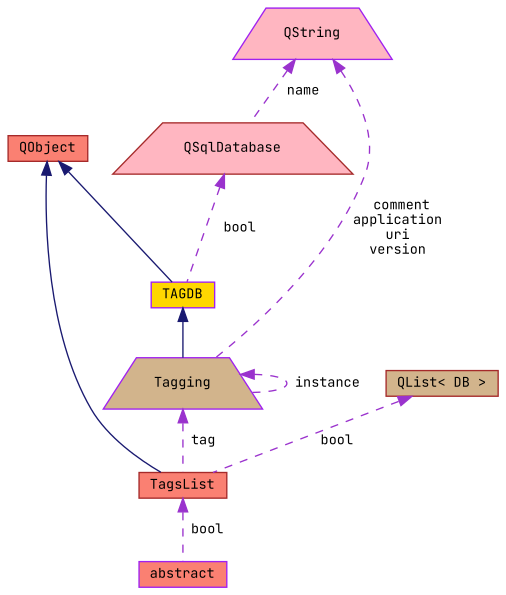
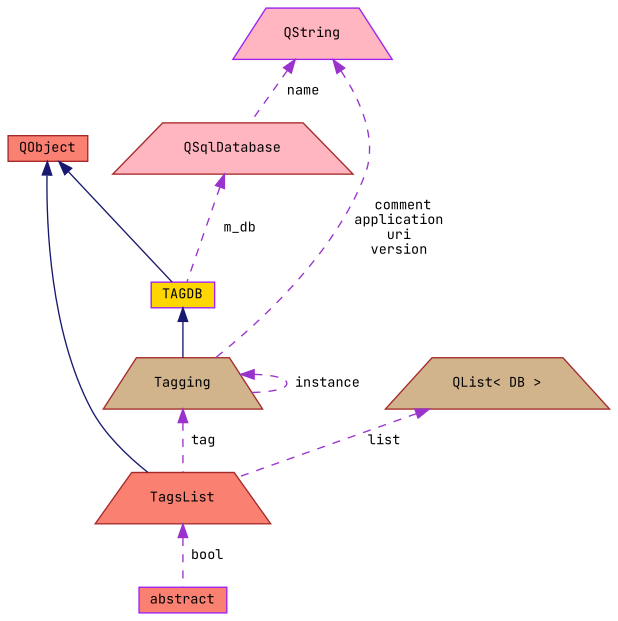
(236, 228) -> (236, 228)
(183, 383) -> (183, 383)
(442, 383) -> (497, 383)
(333, 441) -> (381, 441)
(183, 485) -> (183, 498)
